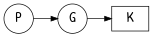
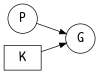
(96, 19) -> (51, 49)
